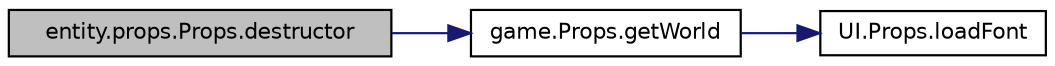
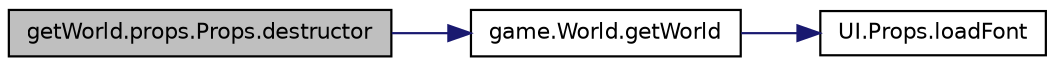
(200, 33) -> (200, 33)
(606, 33) -> (606, 33)
